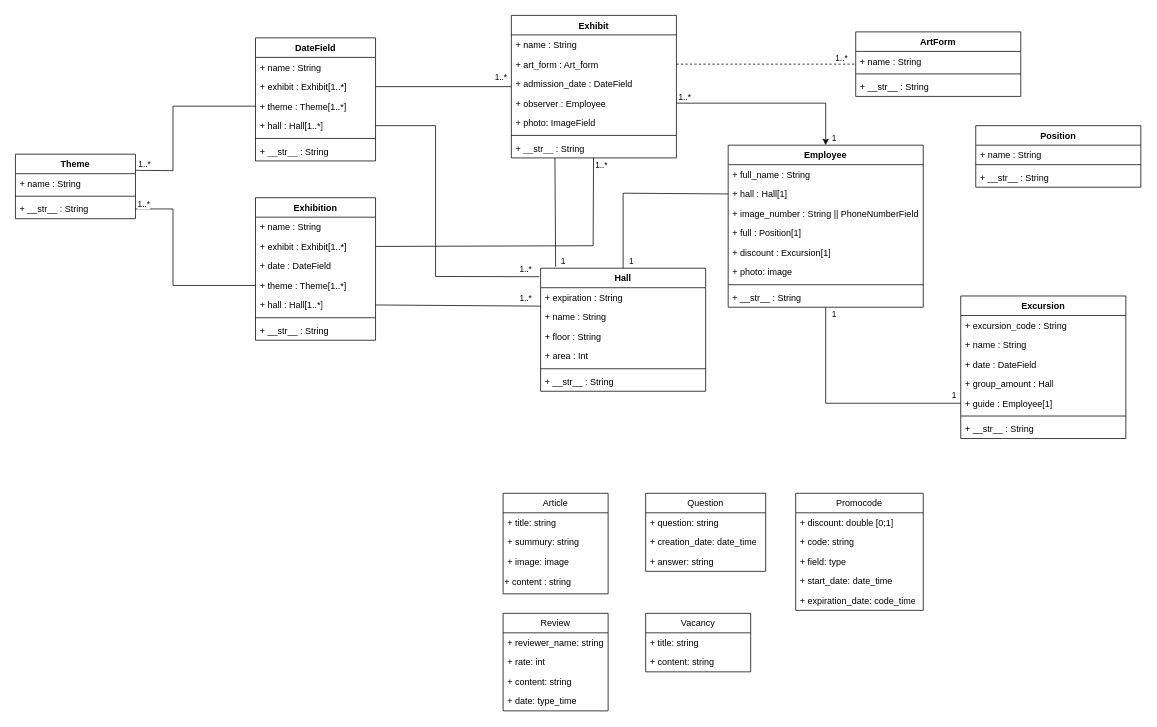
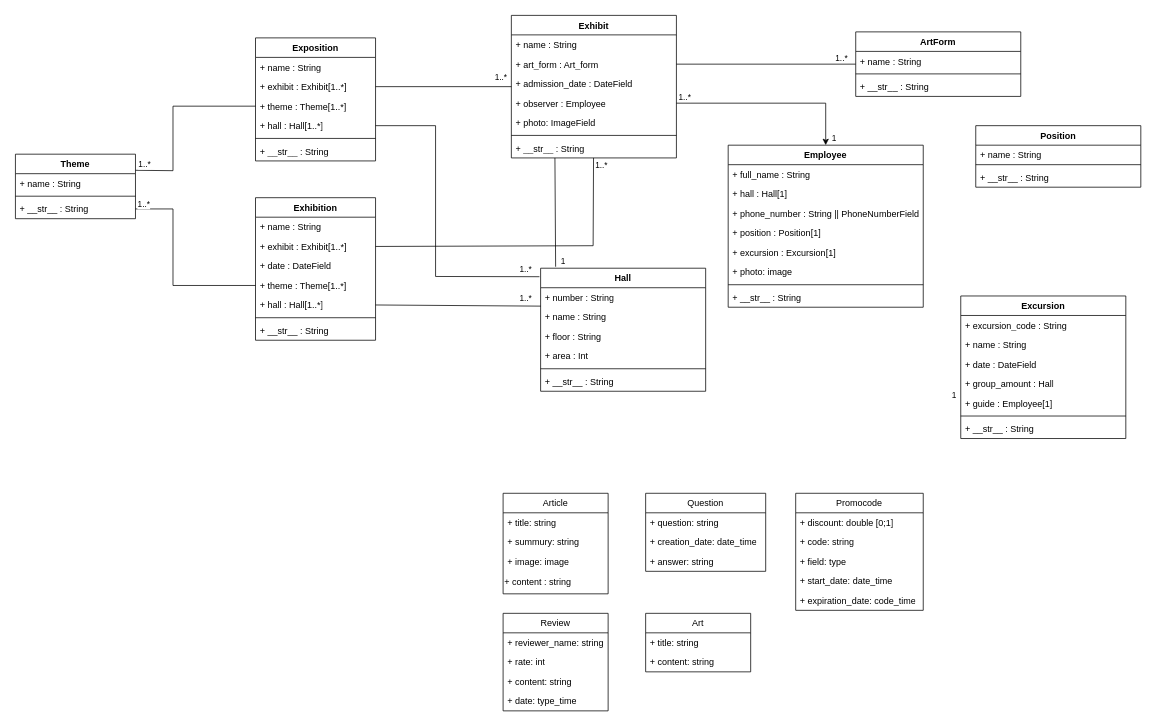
(315, 49) -> (315, 49)
(765, 64) -> (765, 64)
(636, 193) -> none
(826, 220) -> (826, 220)
(773, 234) -> (783, 234)
(790, 253) -> (792, 253)
(590, 298) -> (582, 298)
(844, 403) -> none
(698, 623) -> (698, 623)
